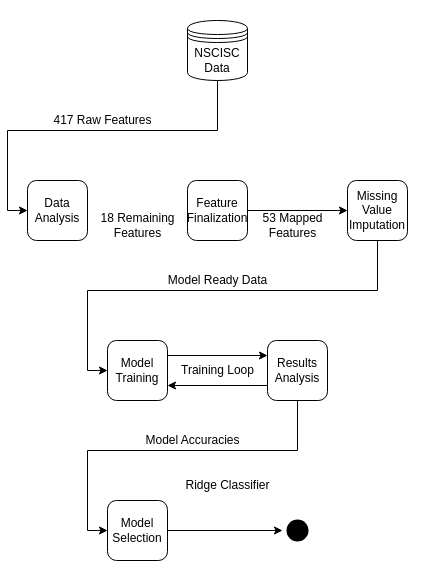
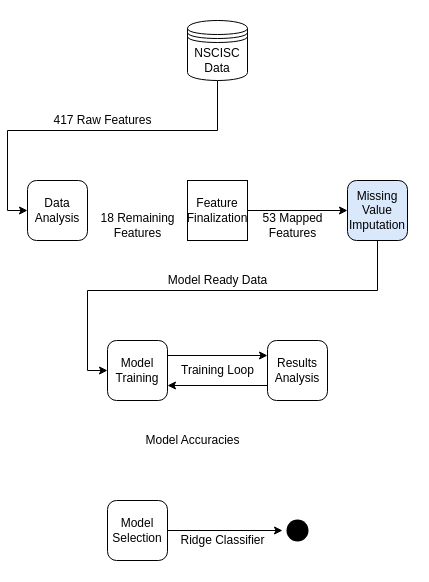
(218, 211) -> (218, 211)
(378, 211) -> (378, 211)
(172, 451) -> none
(228, 486) -> (223, 541)
